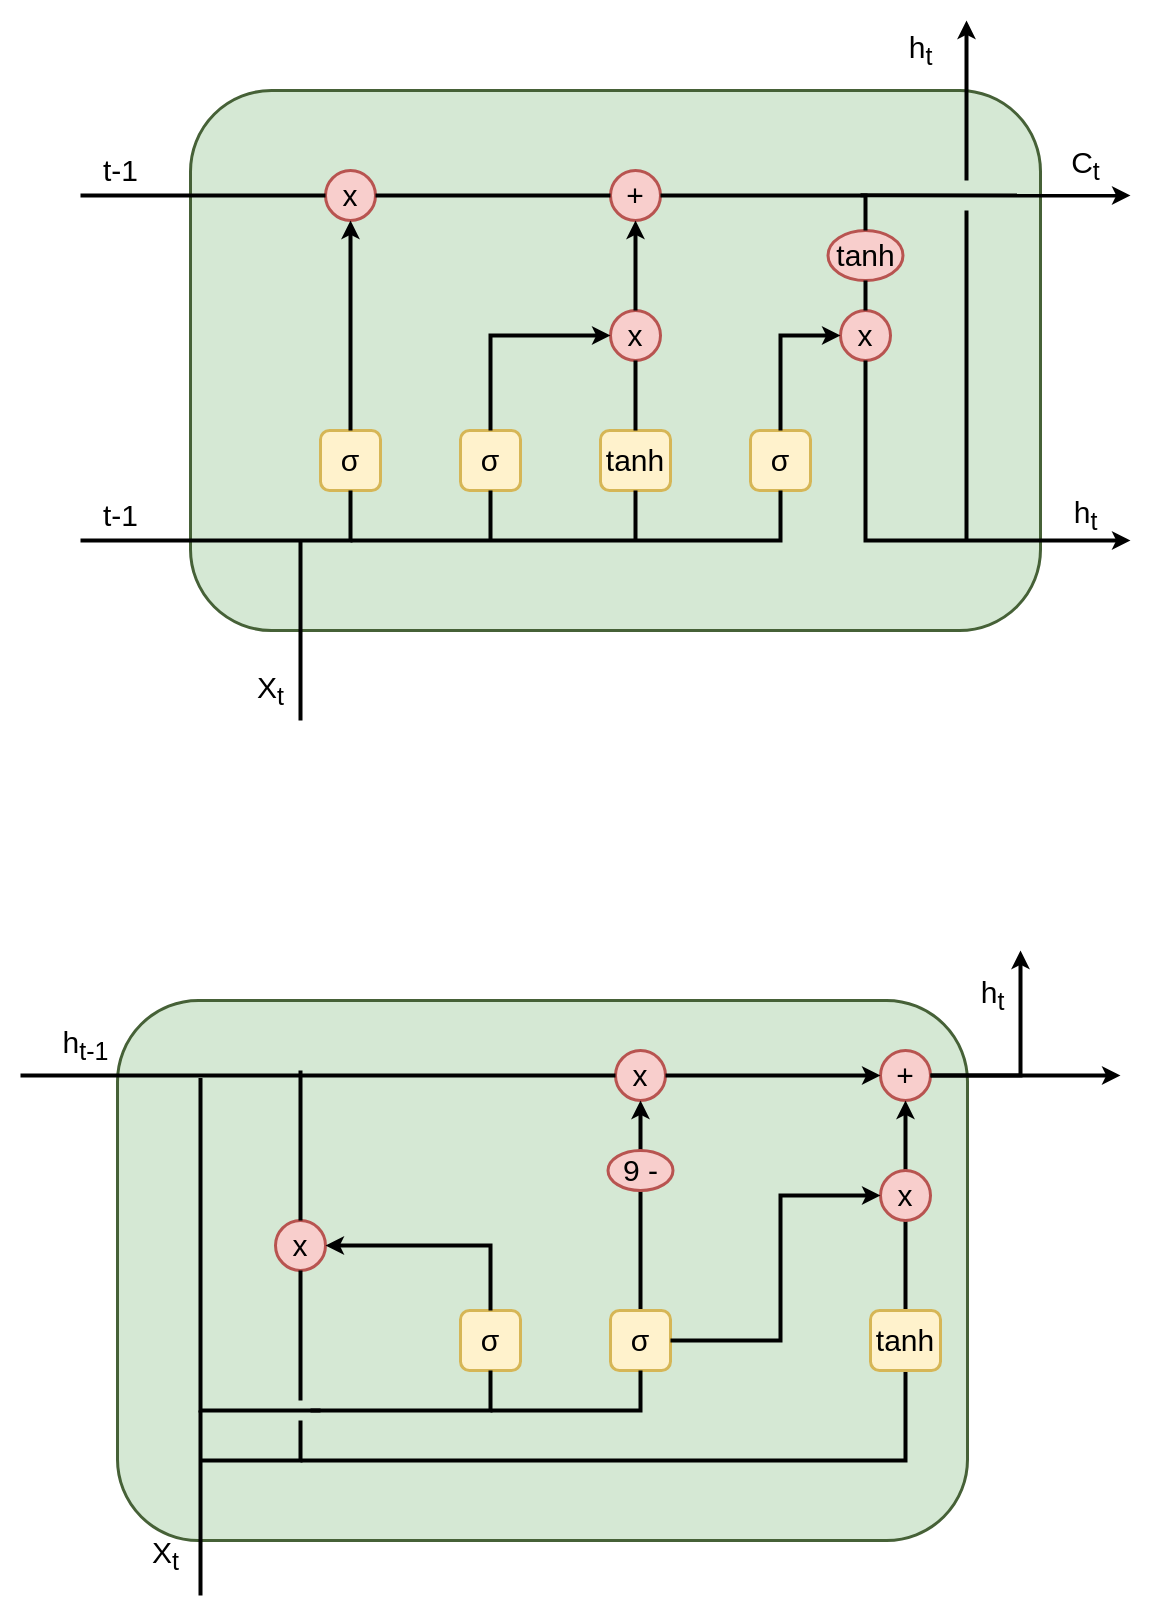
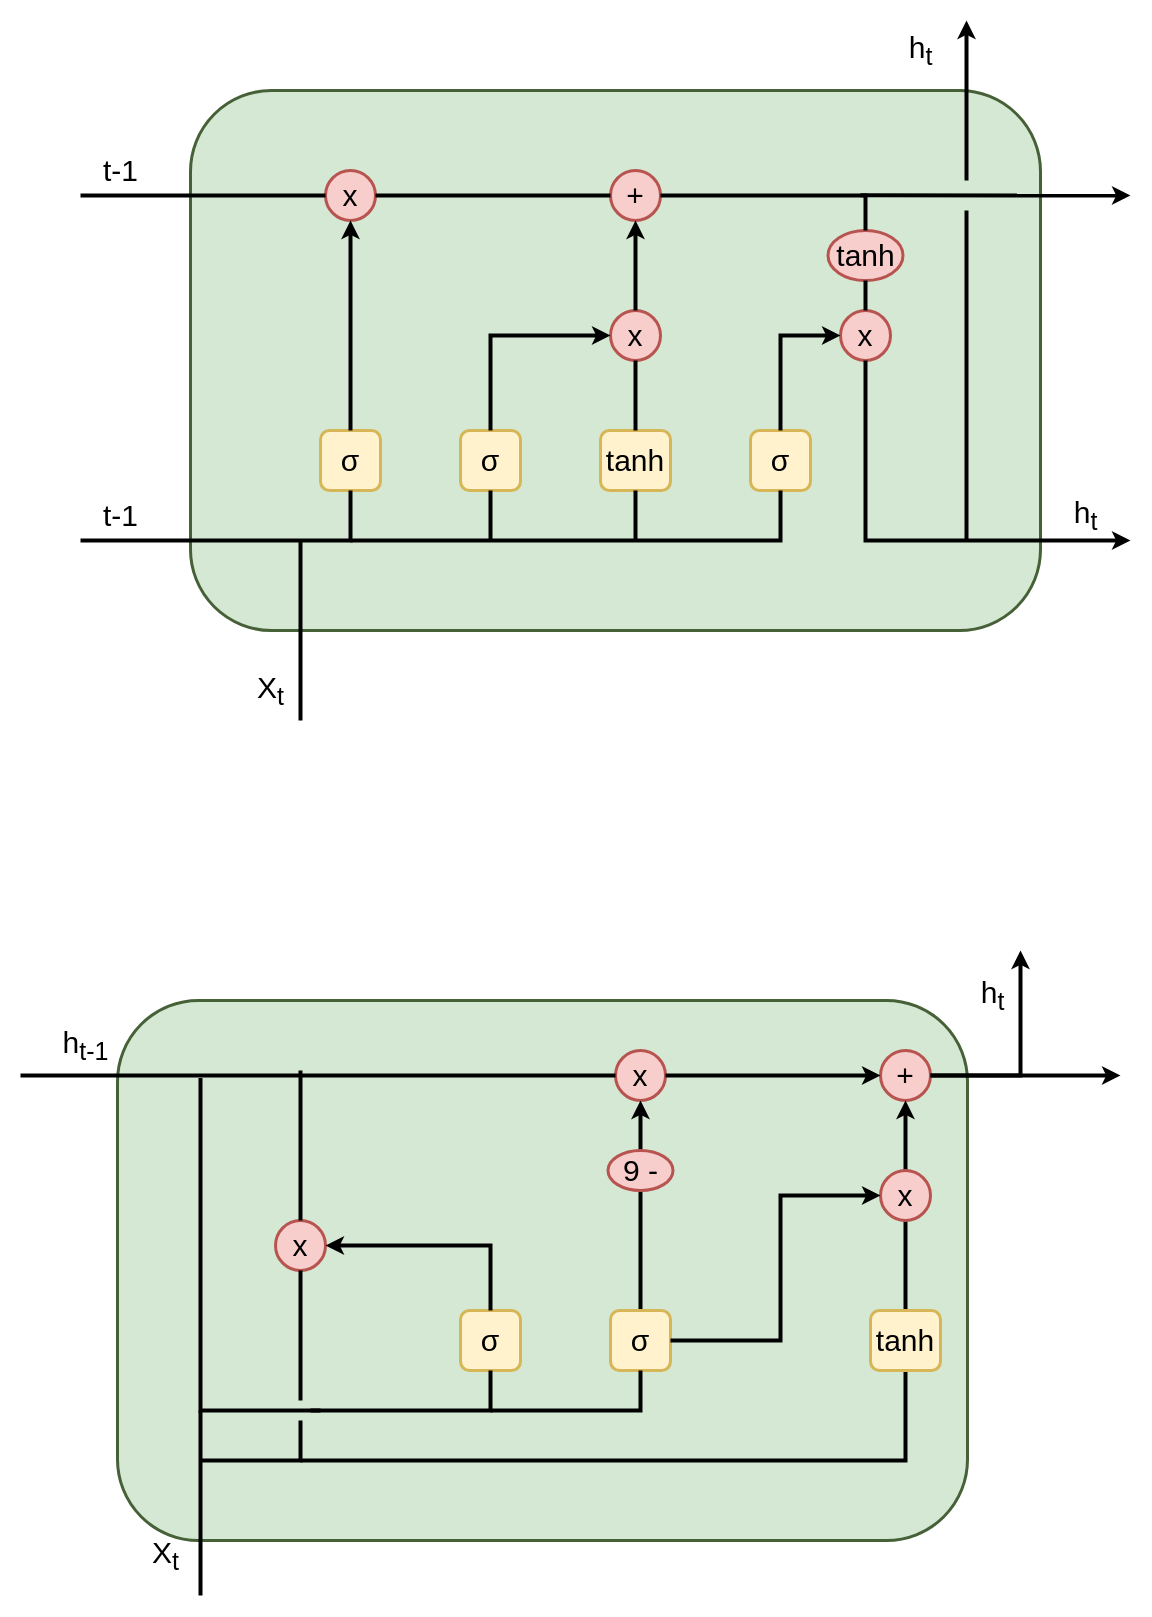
(1086, 166) -> none
